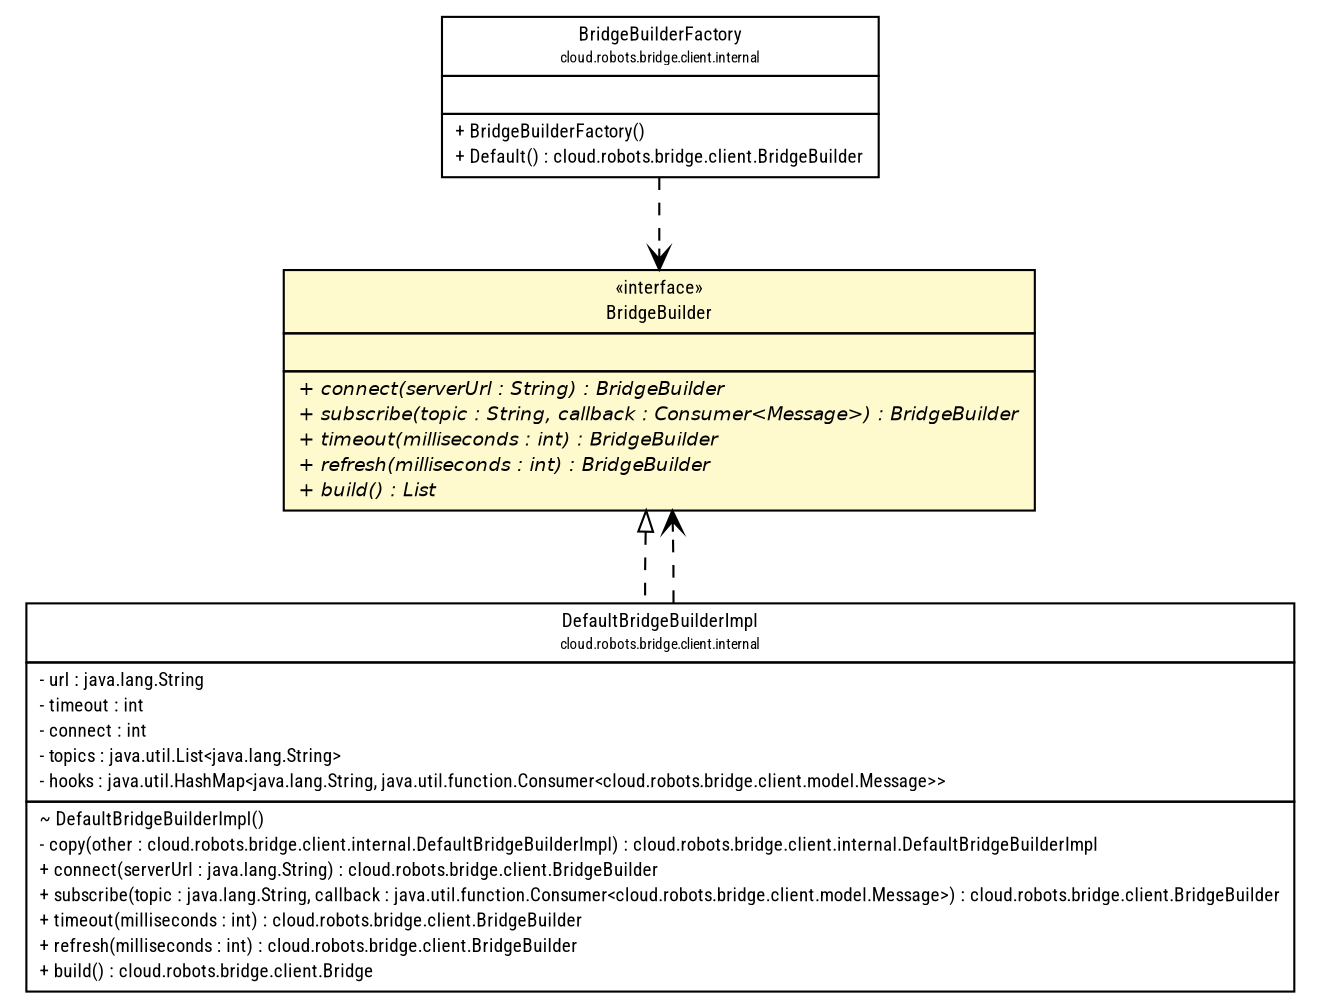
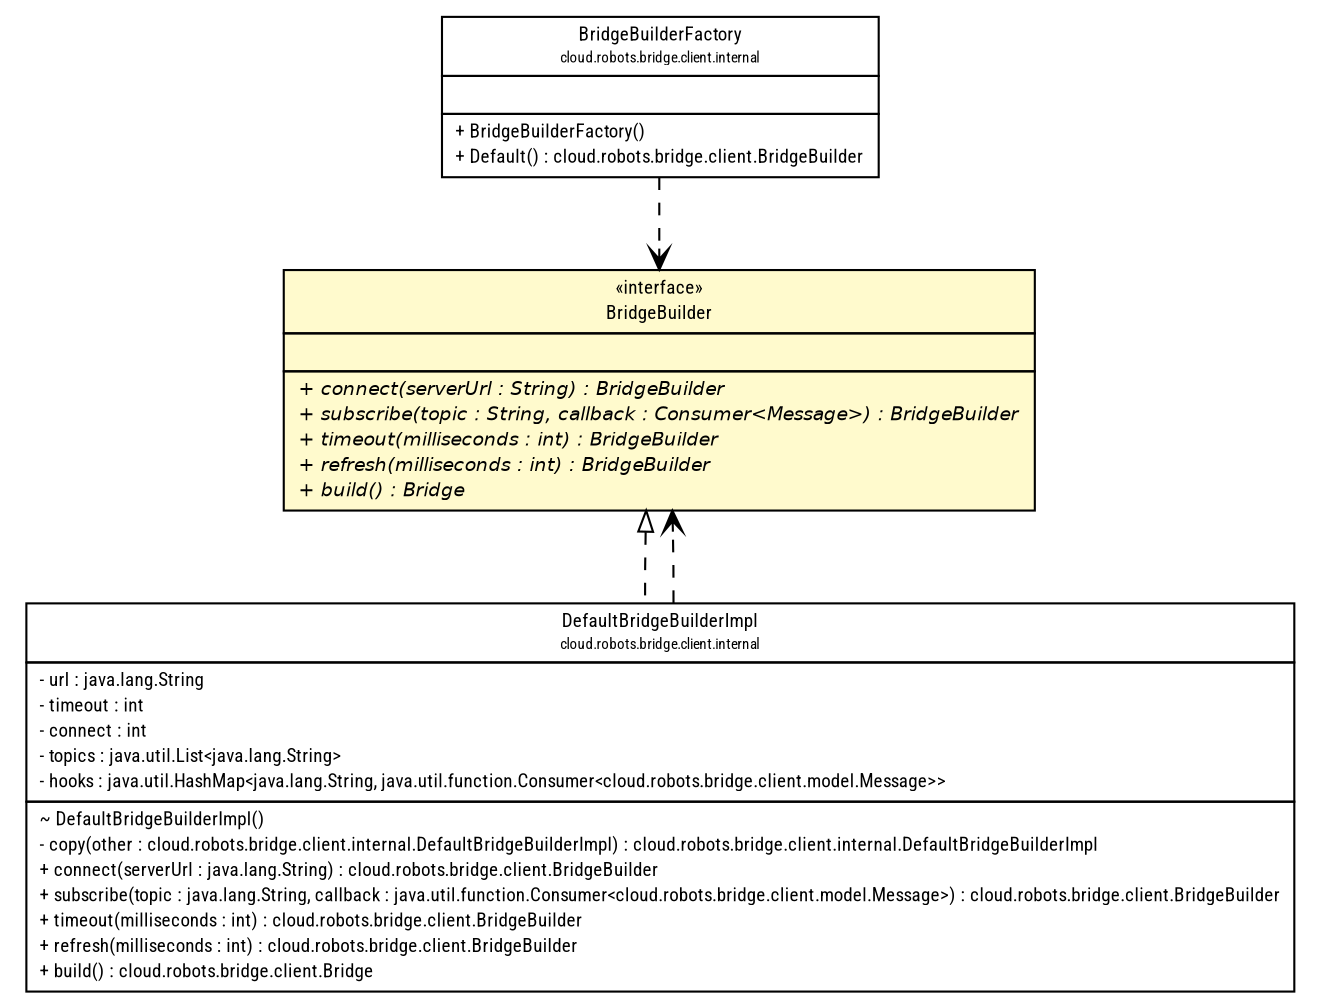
(368, 491) -> (382, 491)
